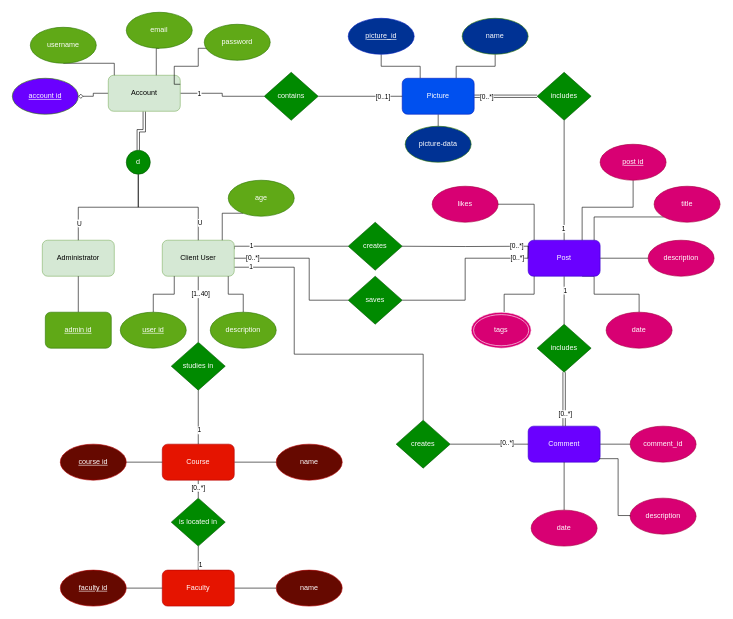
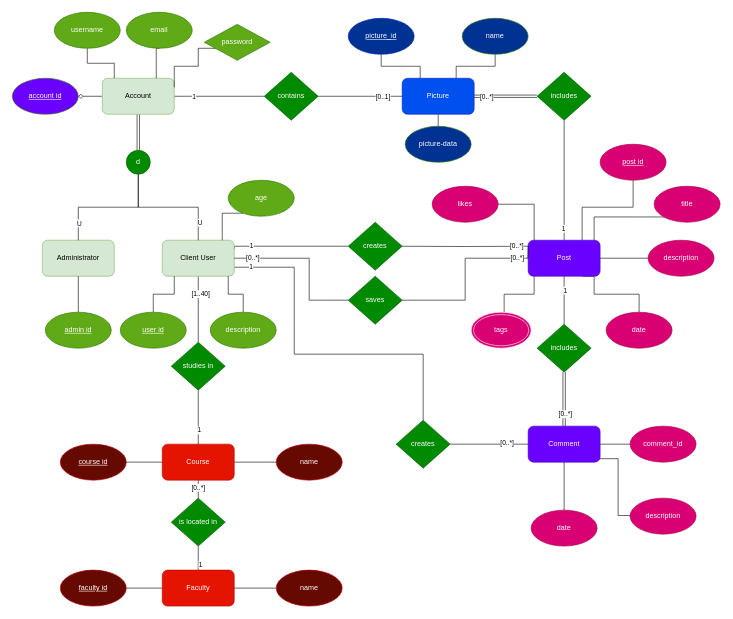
(237, 42) -> (237, 42)
(63, 45) -> (87, 30)
(144, 93) -> (138, 96)
(78, 330) -> (78, 330)
